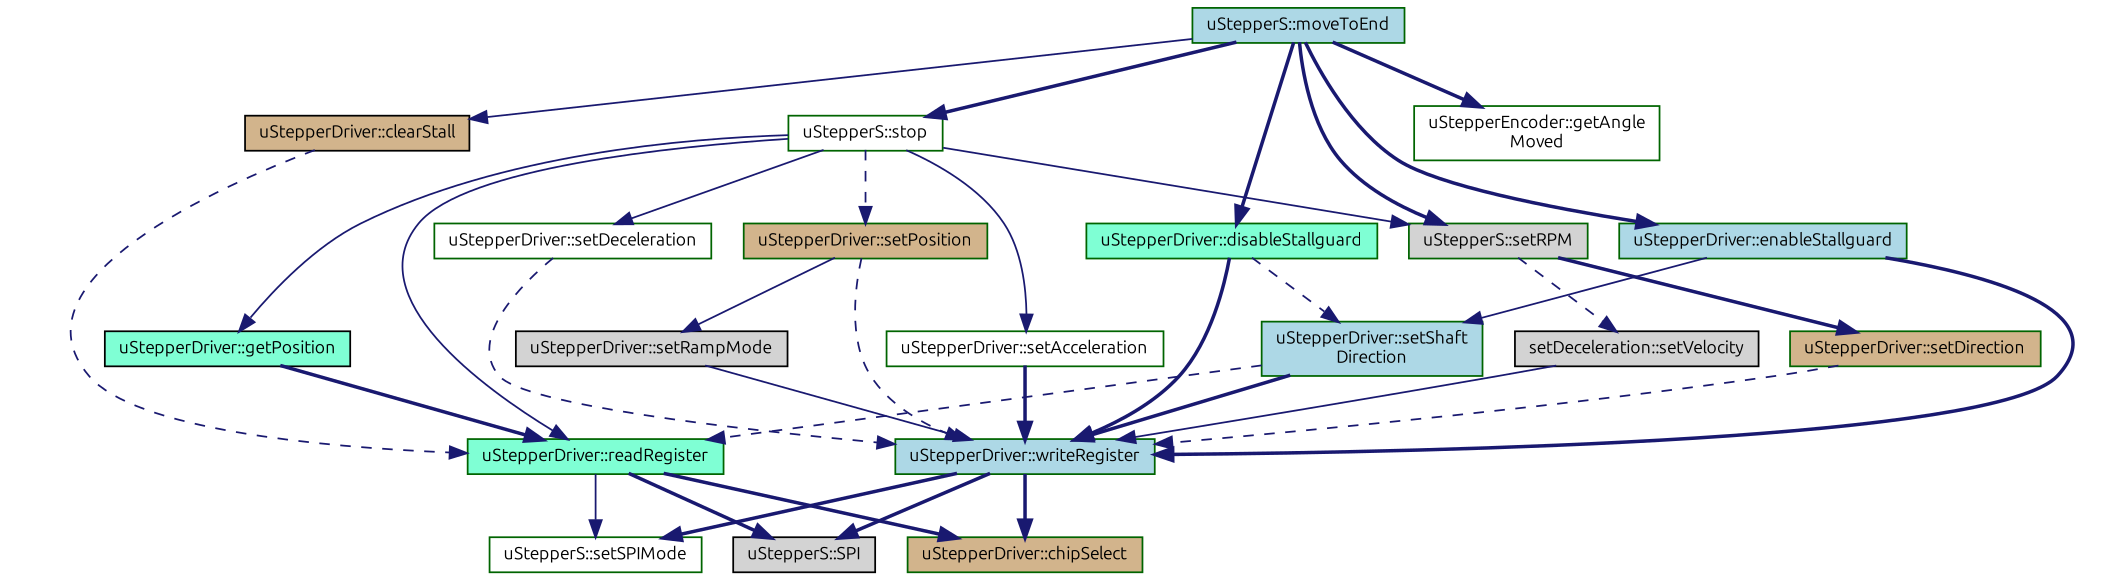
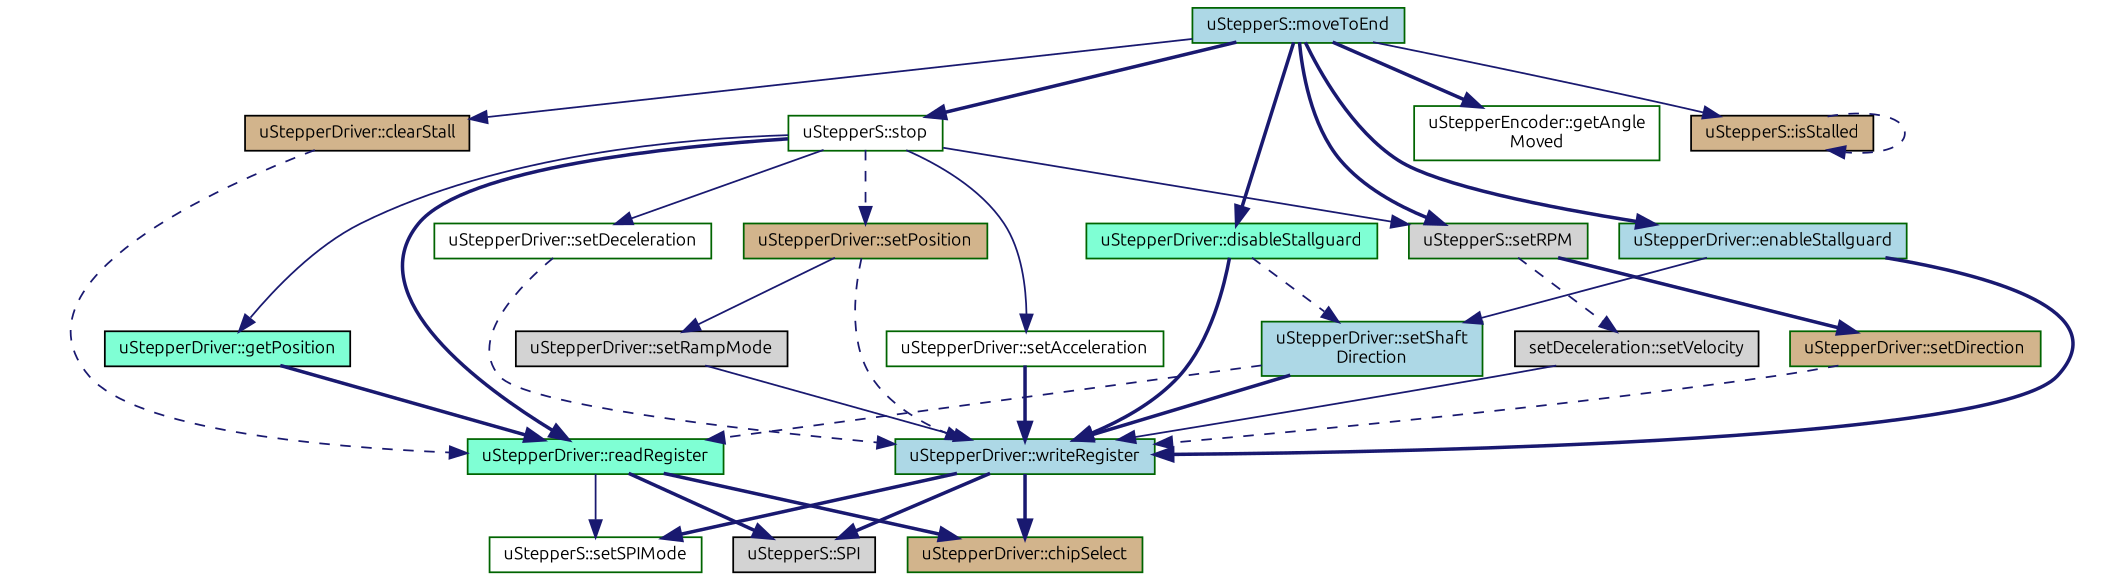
none -> (1782, 133)
(464, 195) -> (464, 195)
